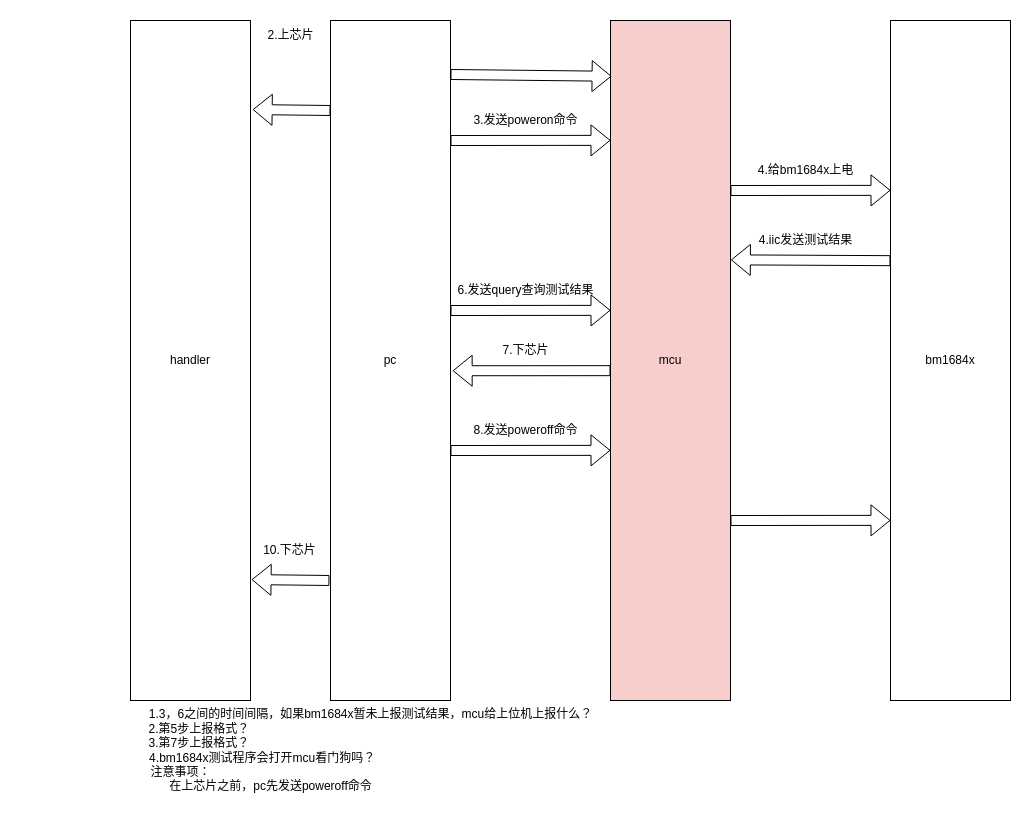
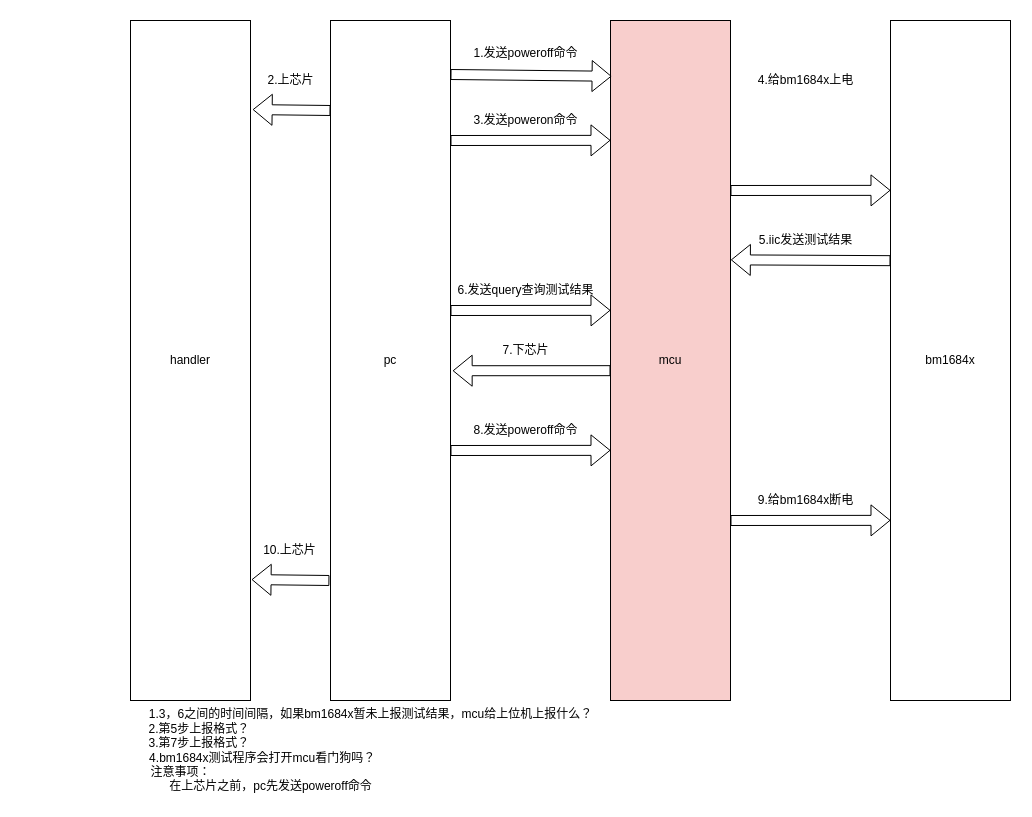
(291, 36) -> (291, 81)
none -> (526, 54)
(806, 171) -> (806, 81)
(806, 241) -> (806, 241)
none -> (806, 501)
(290, 551) -> (290, 551)
